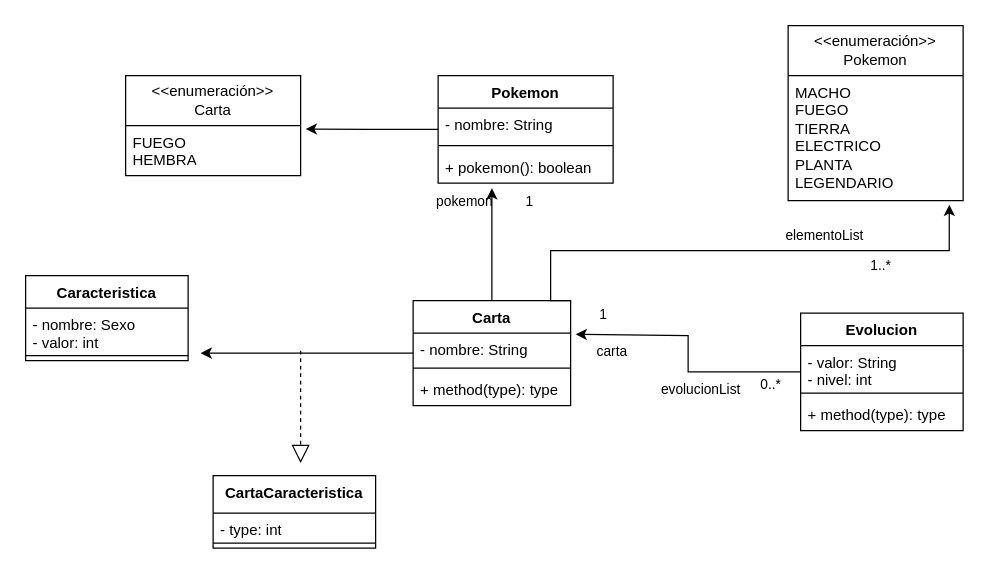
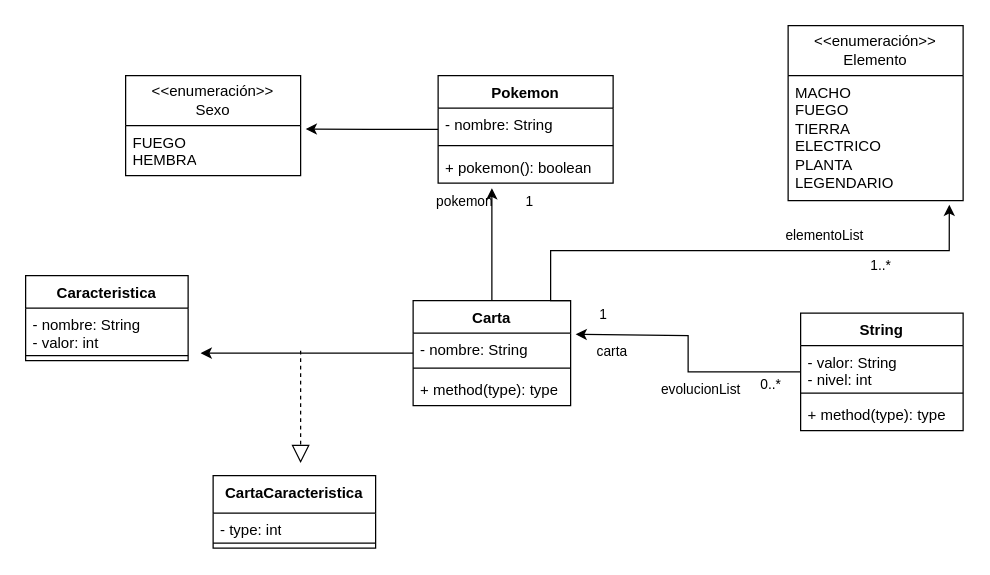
(876, 51) -> (876, 51)
(213, 101) -> (213, 101)
(882, 331) -> (882, 331)
(86, 335) -> (93, 335)
